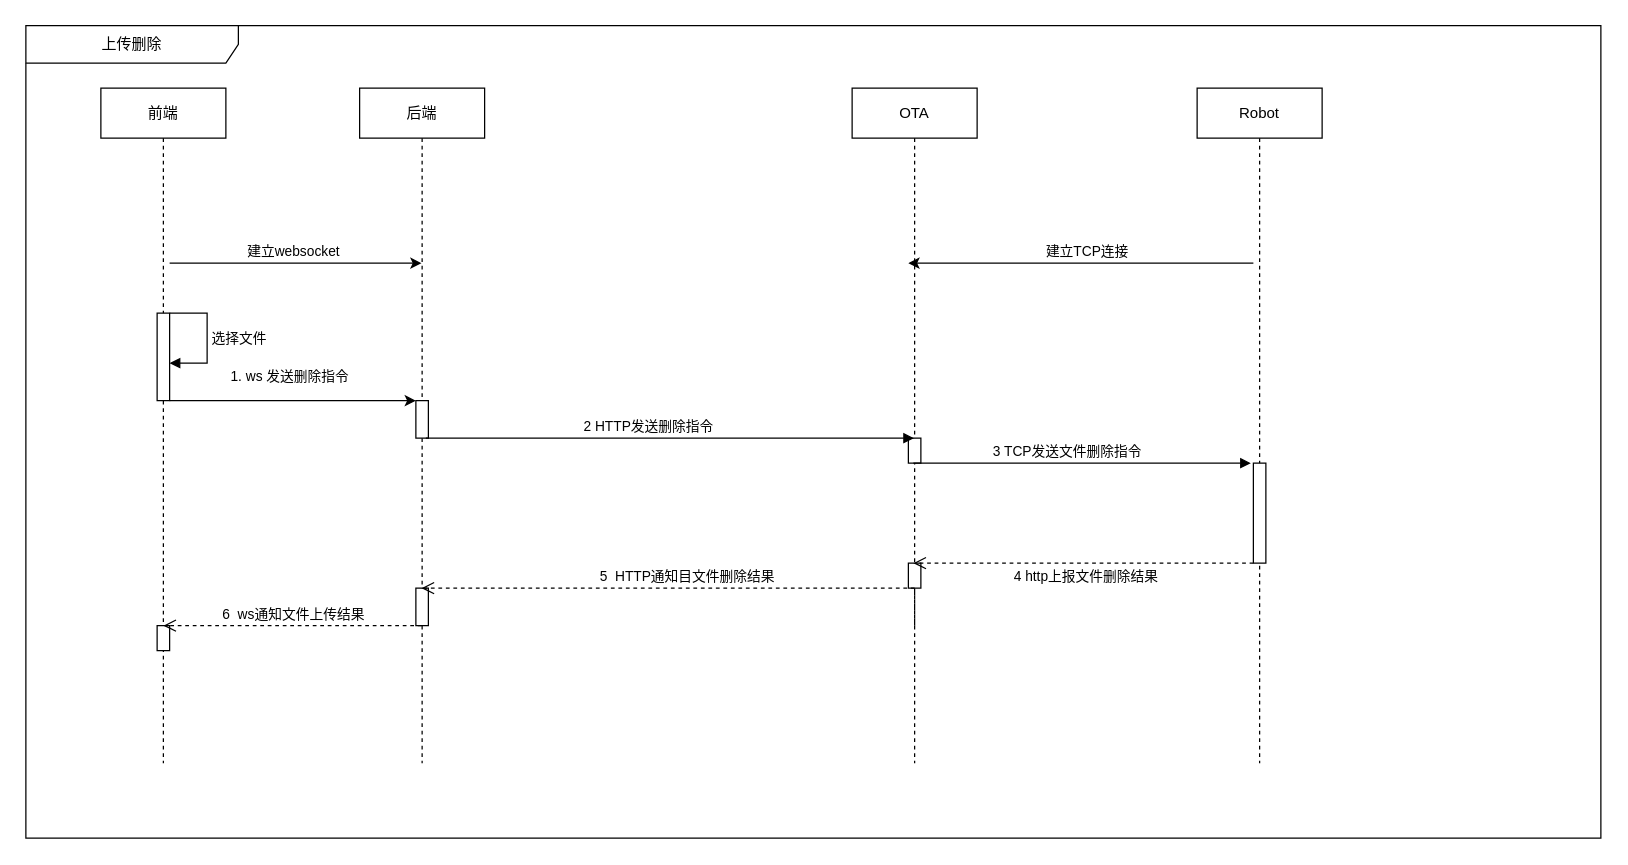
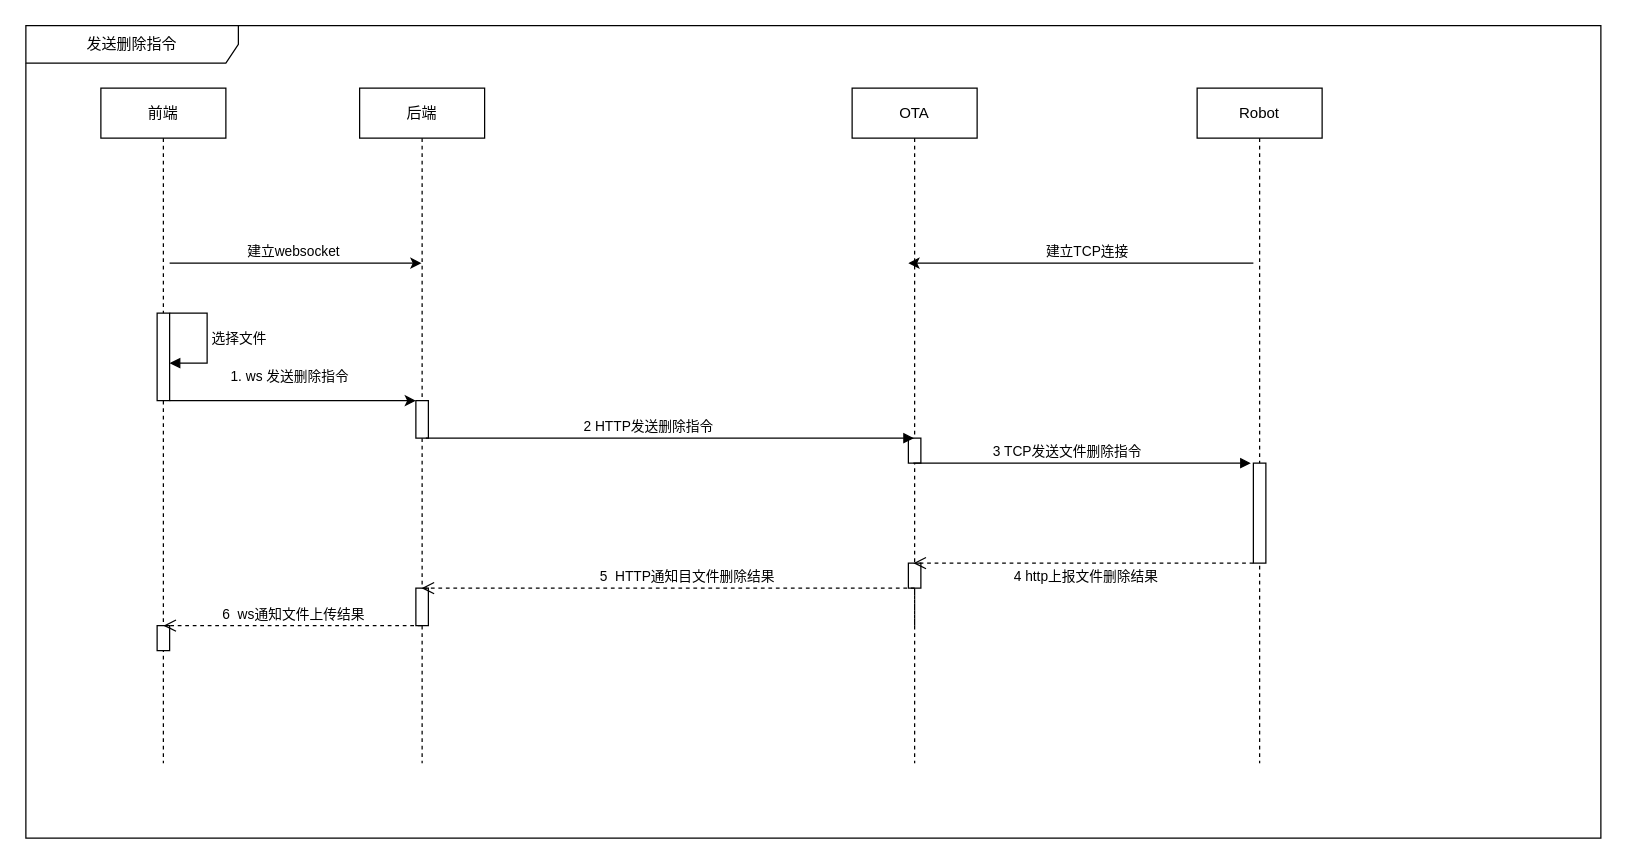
(132, 44) -> (132, 44)
